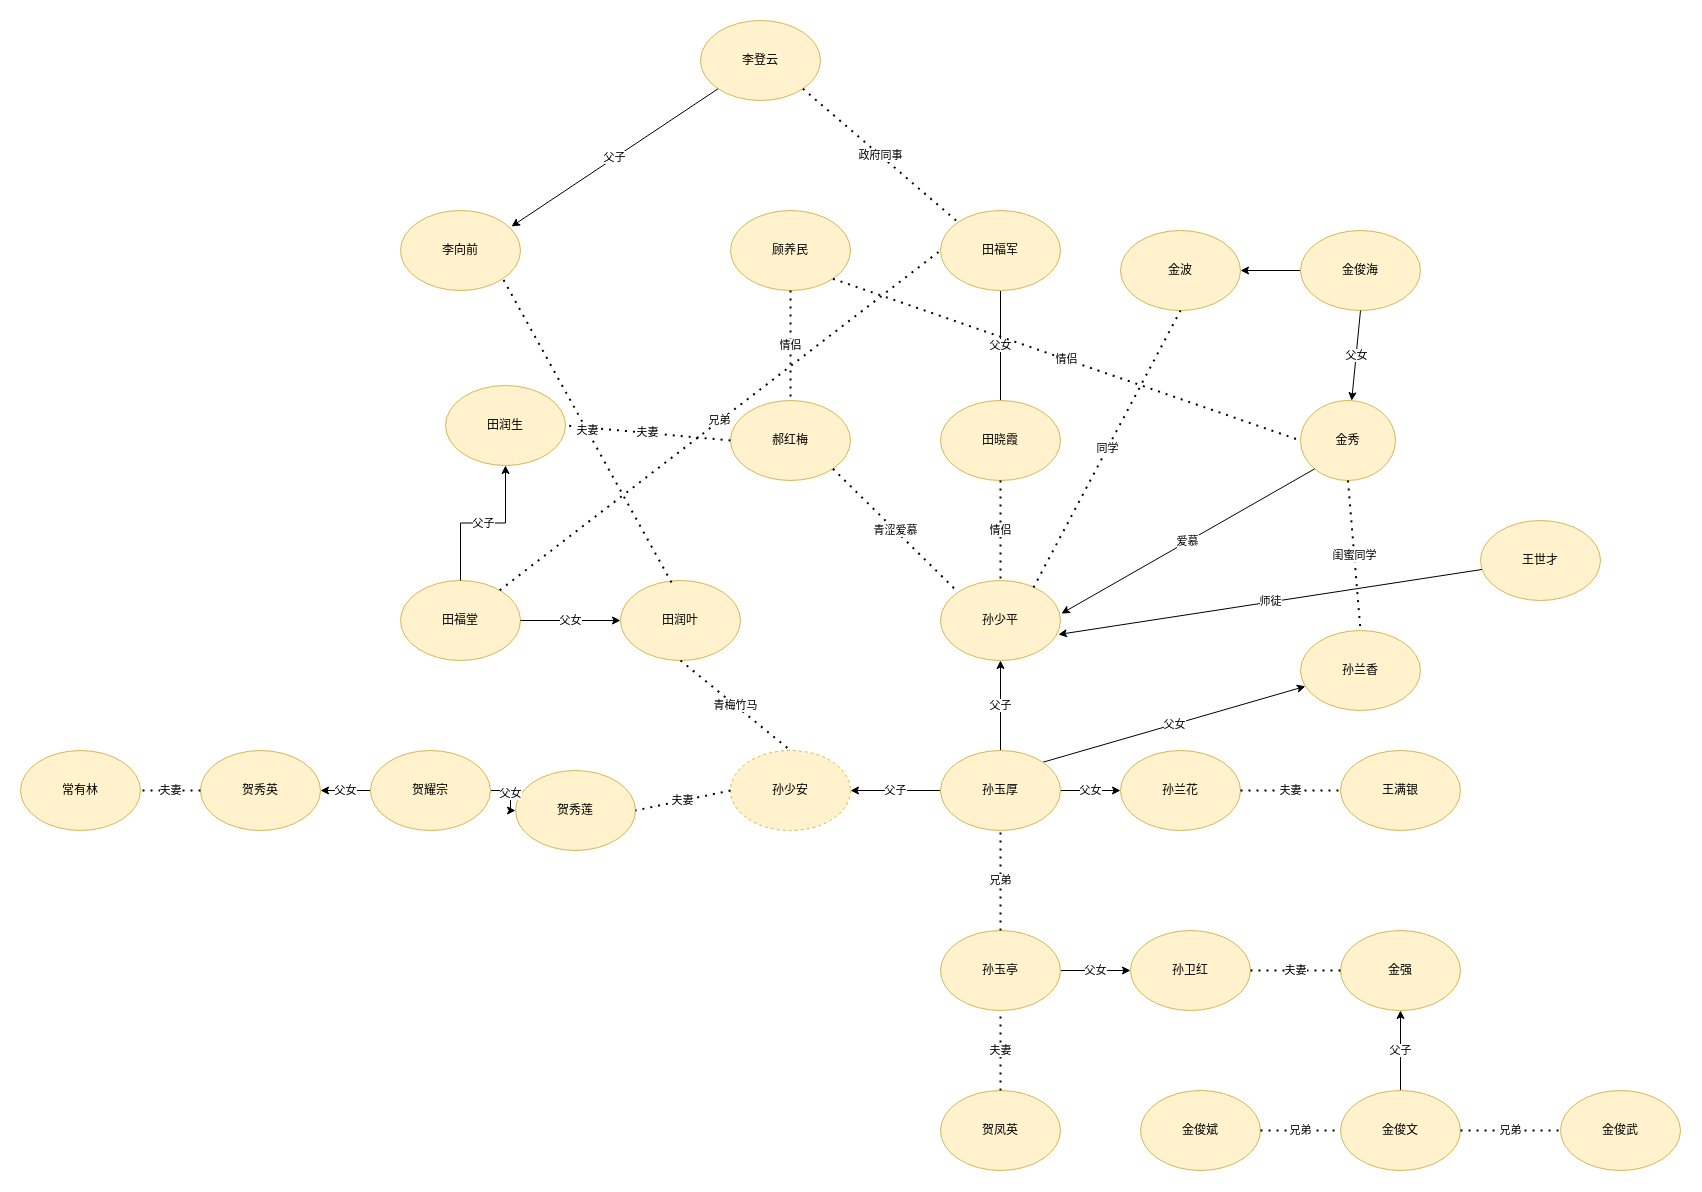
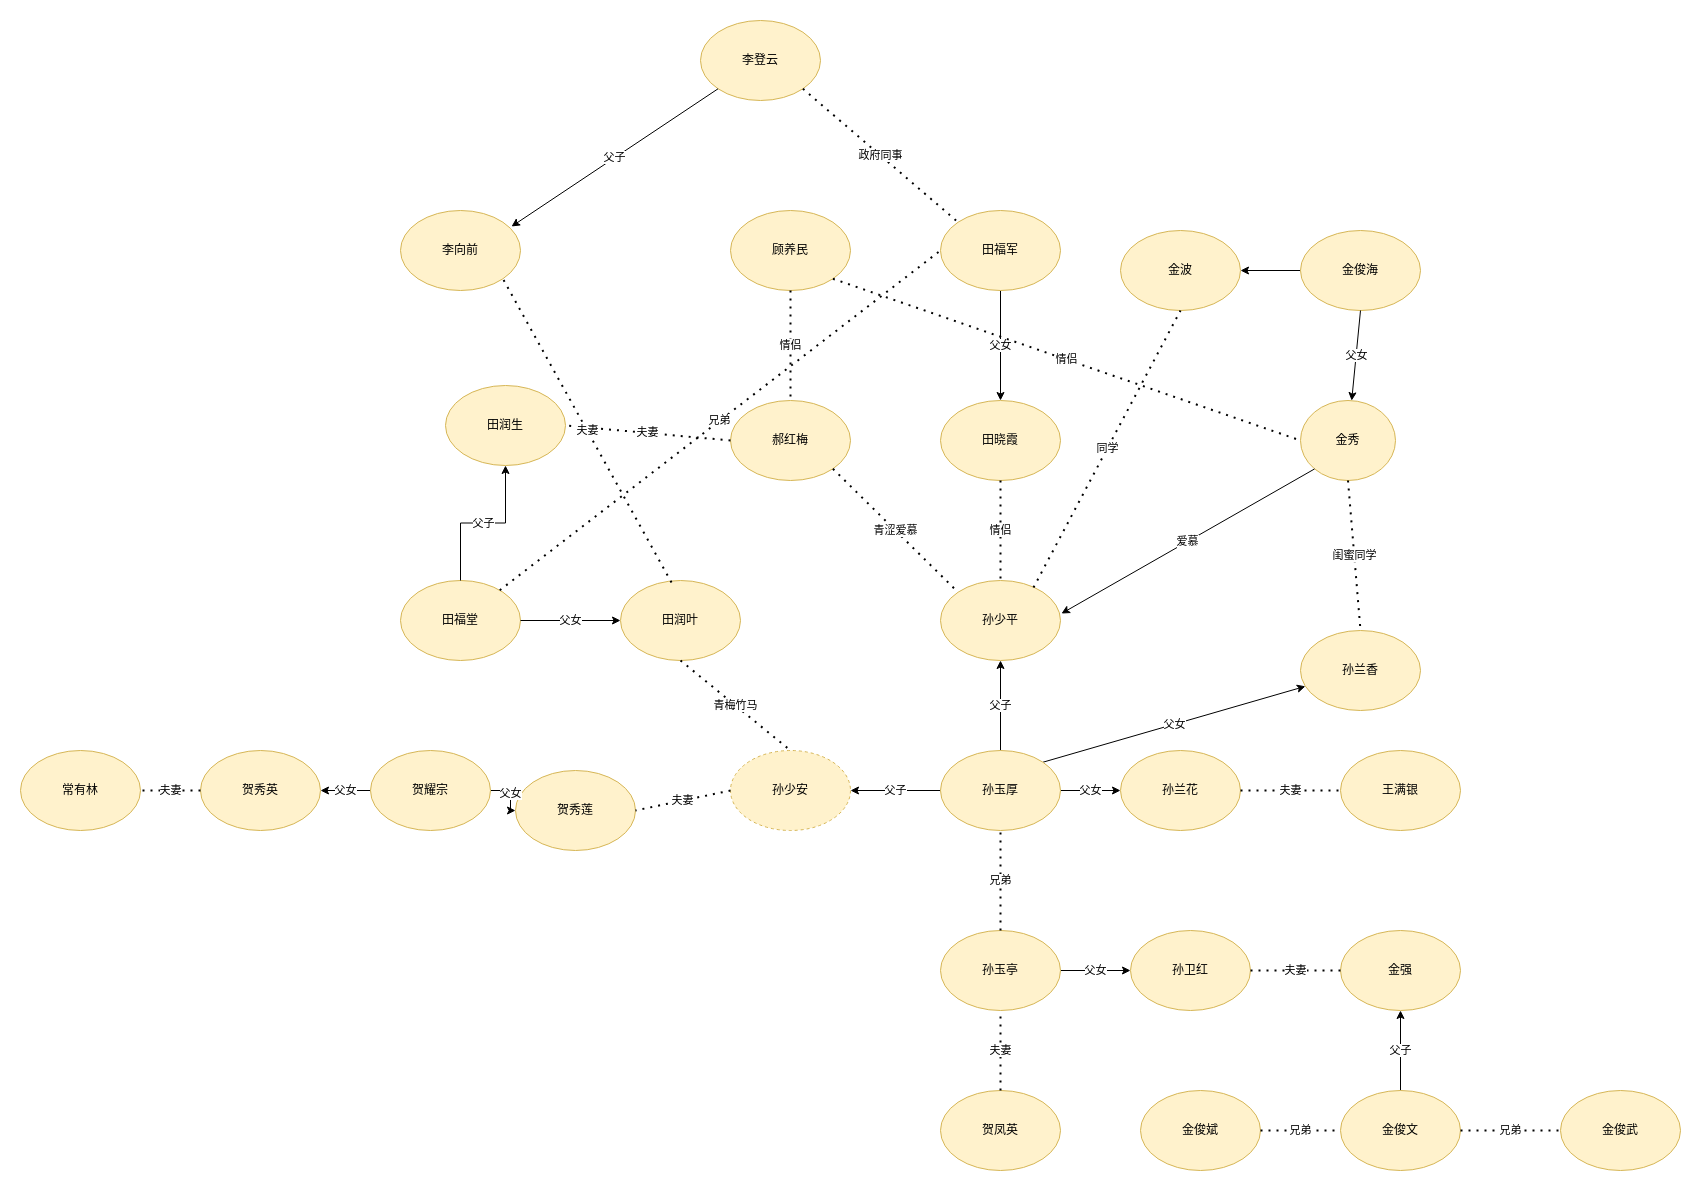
(1001, 395) -> (1001, 392)
(1541, 561) -> none
(1273, 602) -> none
